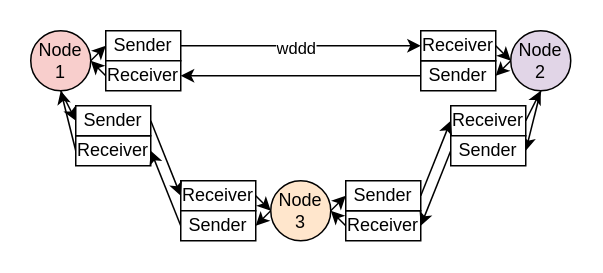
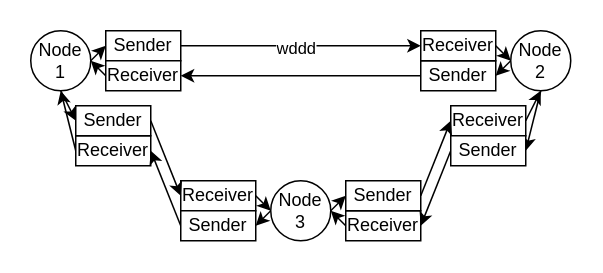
(61, 61) -> (61, 61)
(541, 61) -> (541, 61)
(301, 211) -> (301, 211)
